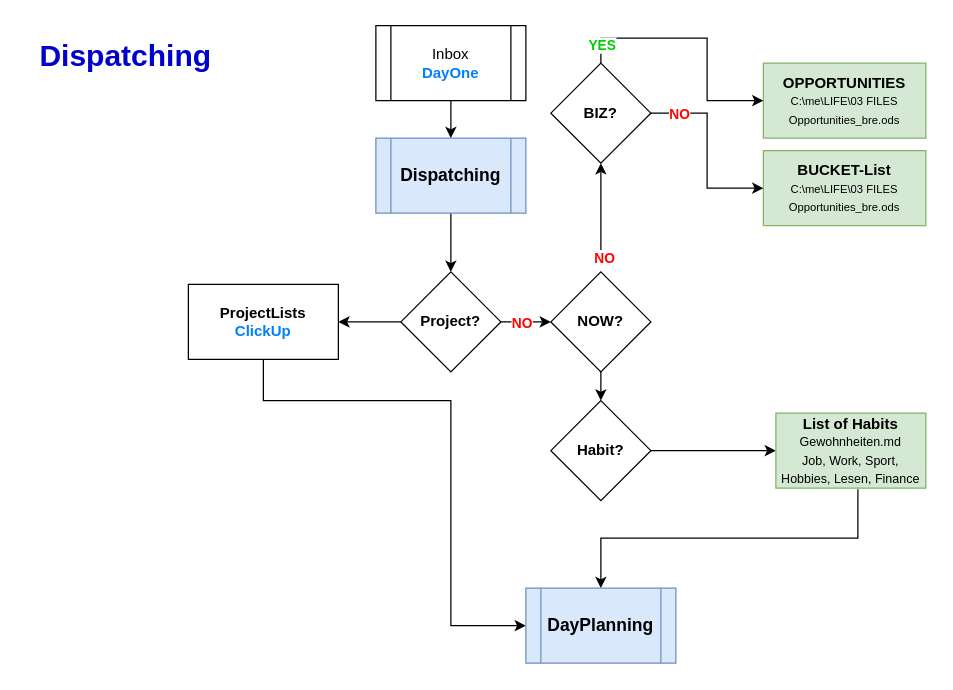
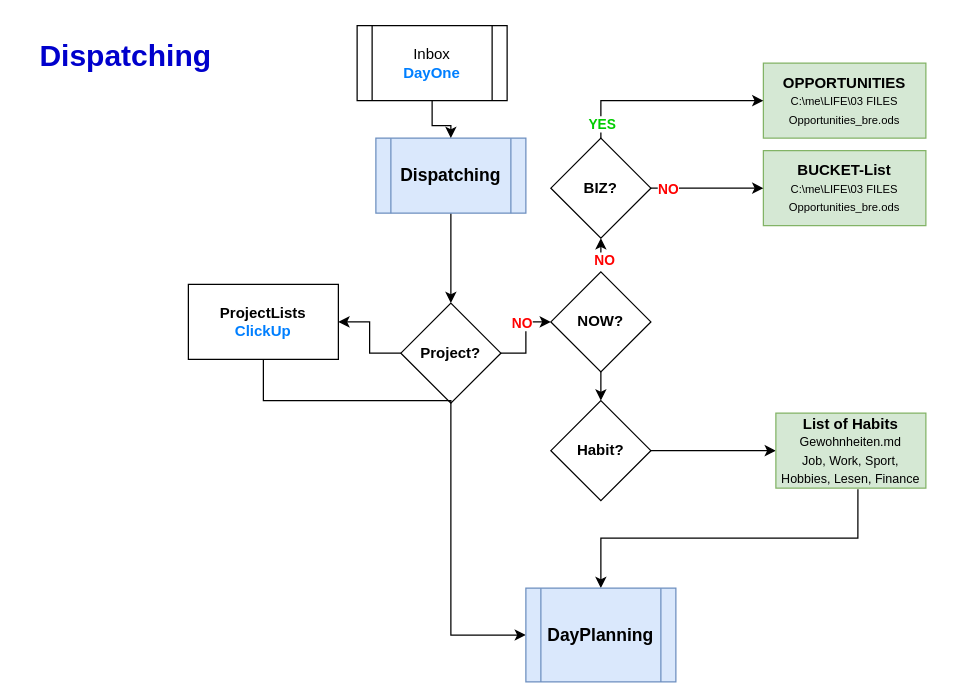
(451, 63) -> (432, 63)
(601, 113) -> (601, 188)
(451, 322) -> (451, 353)
(601, 626) -> (601, 635)
